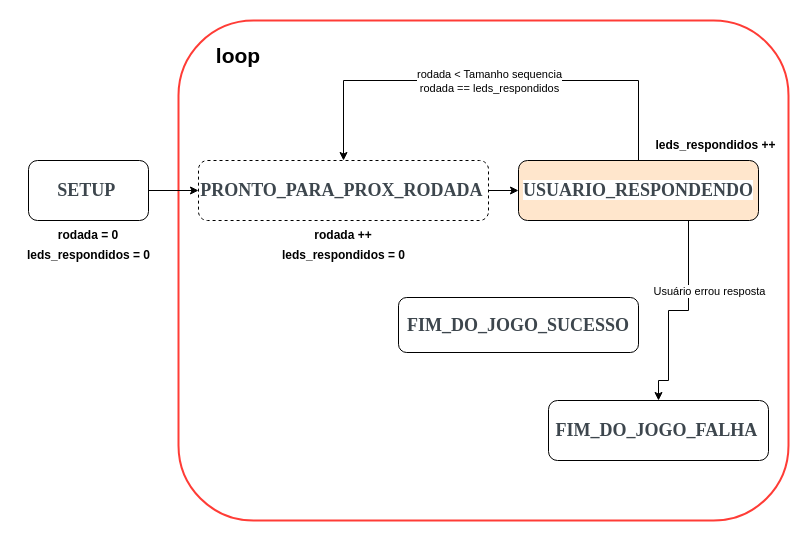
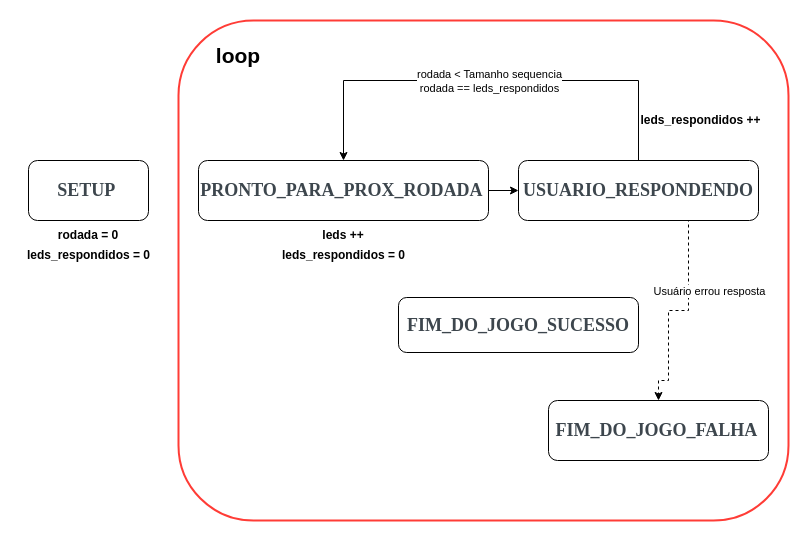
(716, 146) -> (701, 121)
(170, 191) -> none
(344, 191) -> (344, 191)
(639, 191) -> (639, 191)
(344, 236) -> (344, 236)
(669, 341) -> (669, 341)
